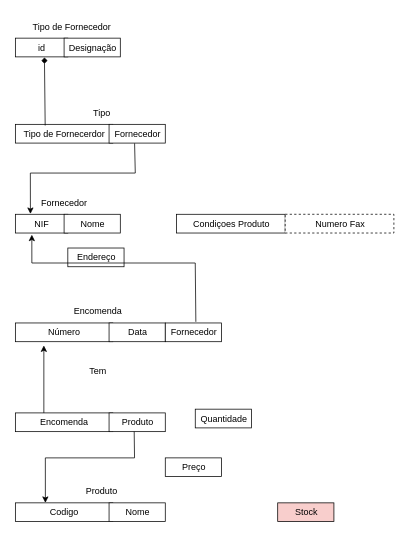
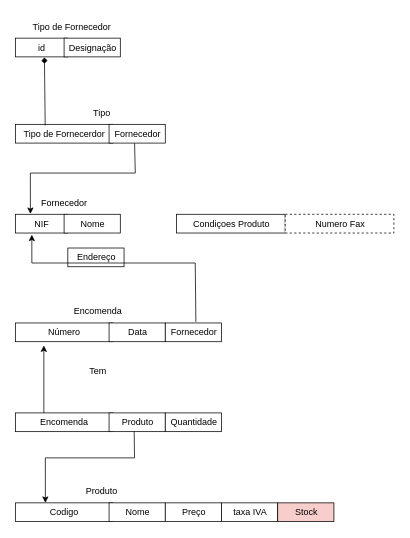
(224, 419) -> (194, 422)
(194, 467) -> (194, 512)
none -> (250, 512)
